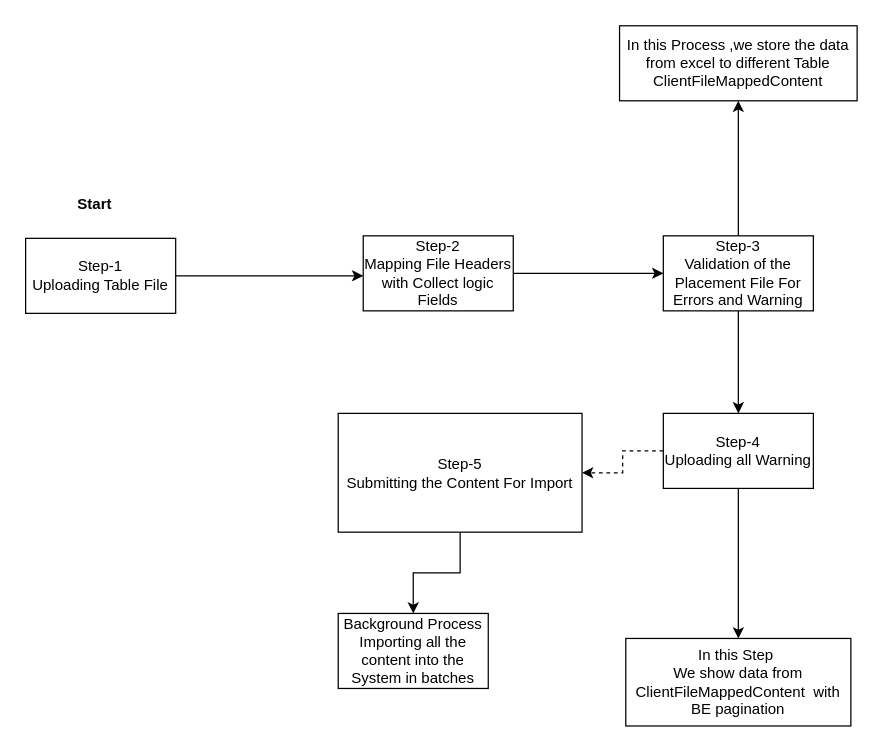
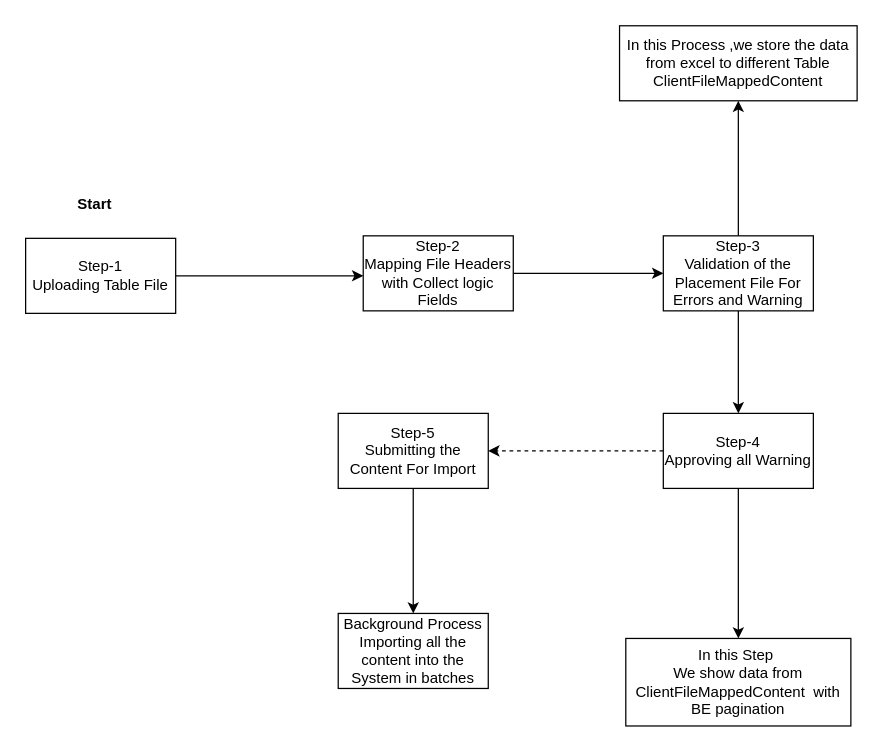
(738, 451) -> (738, 451)
(460, 473) -> (413, 451)
